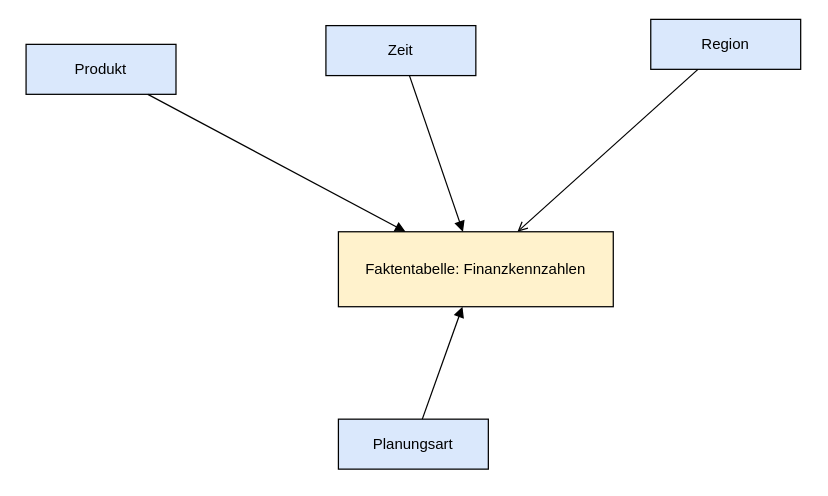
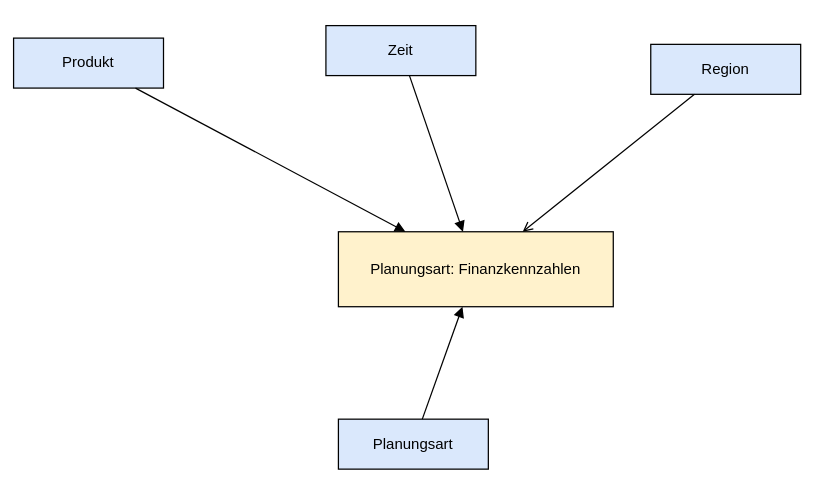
(726, 44) -> (726, 69)
(101, 69) -> (88, 63)
(476, 269) -> (476, 269)
